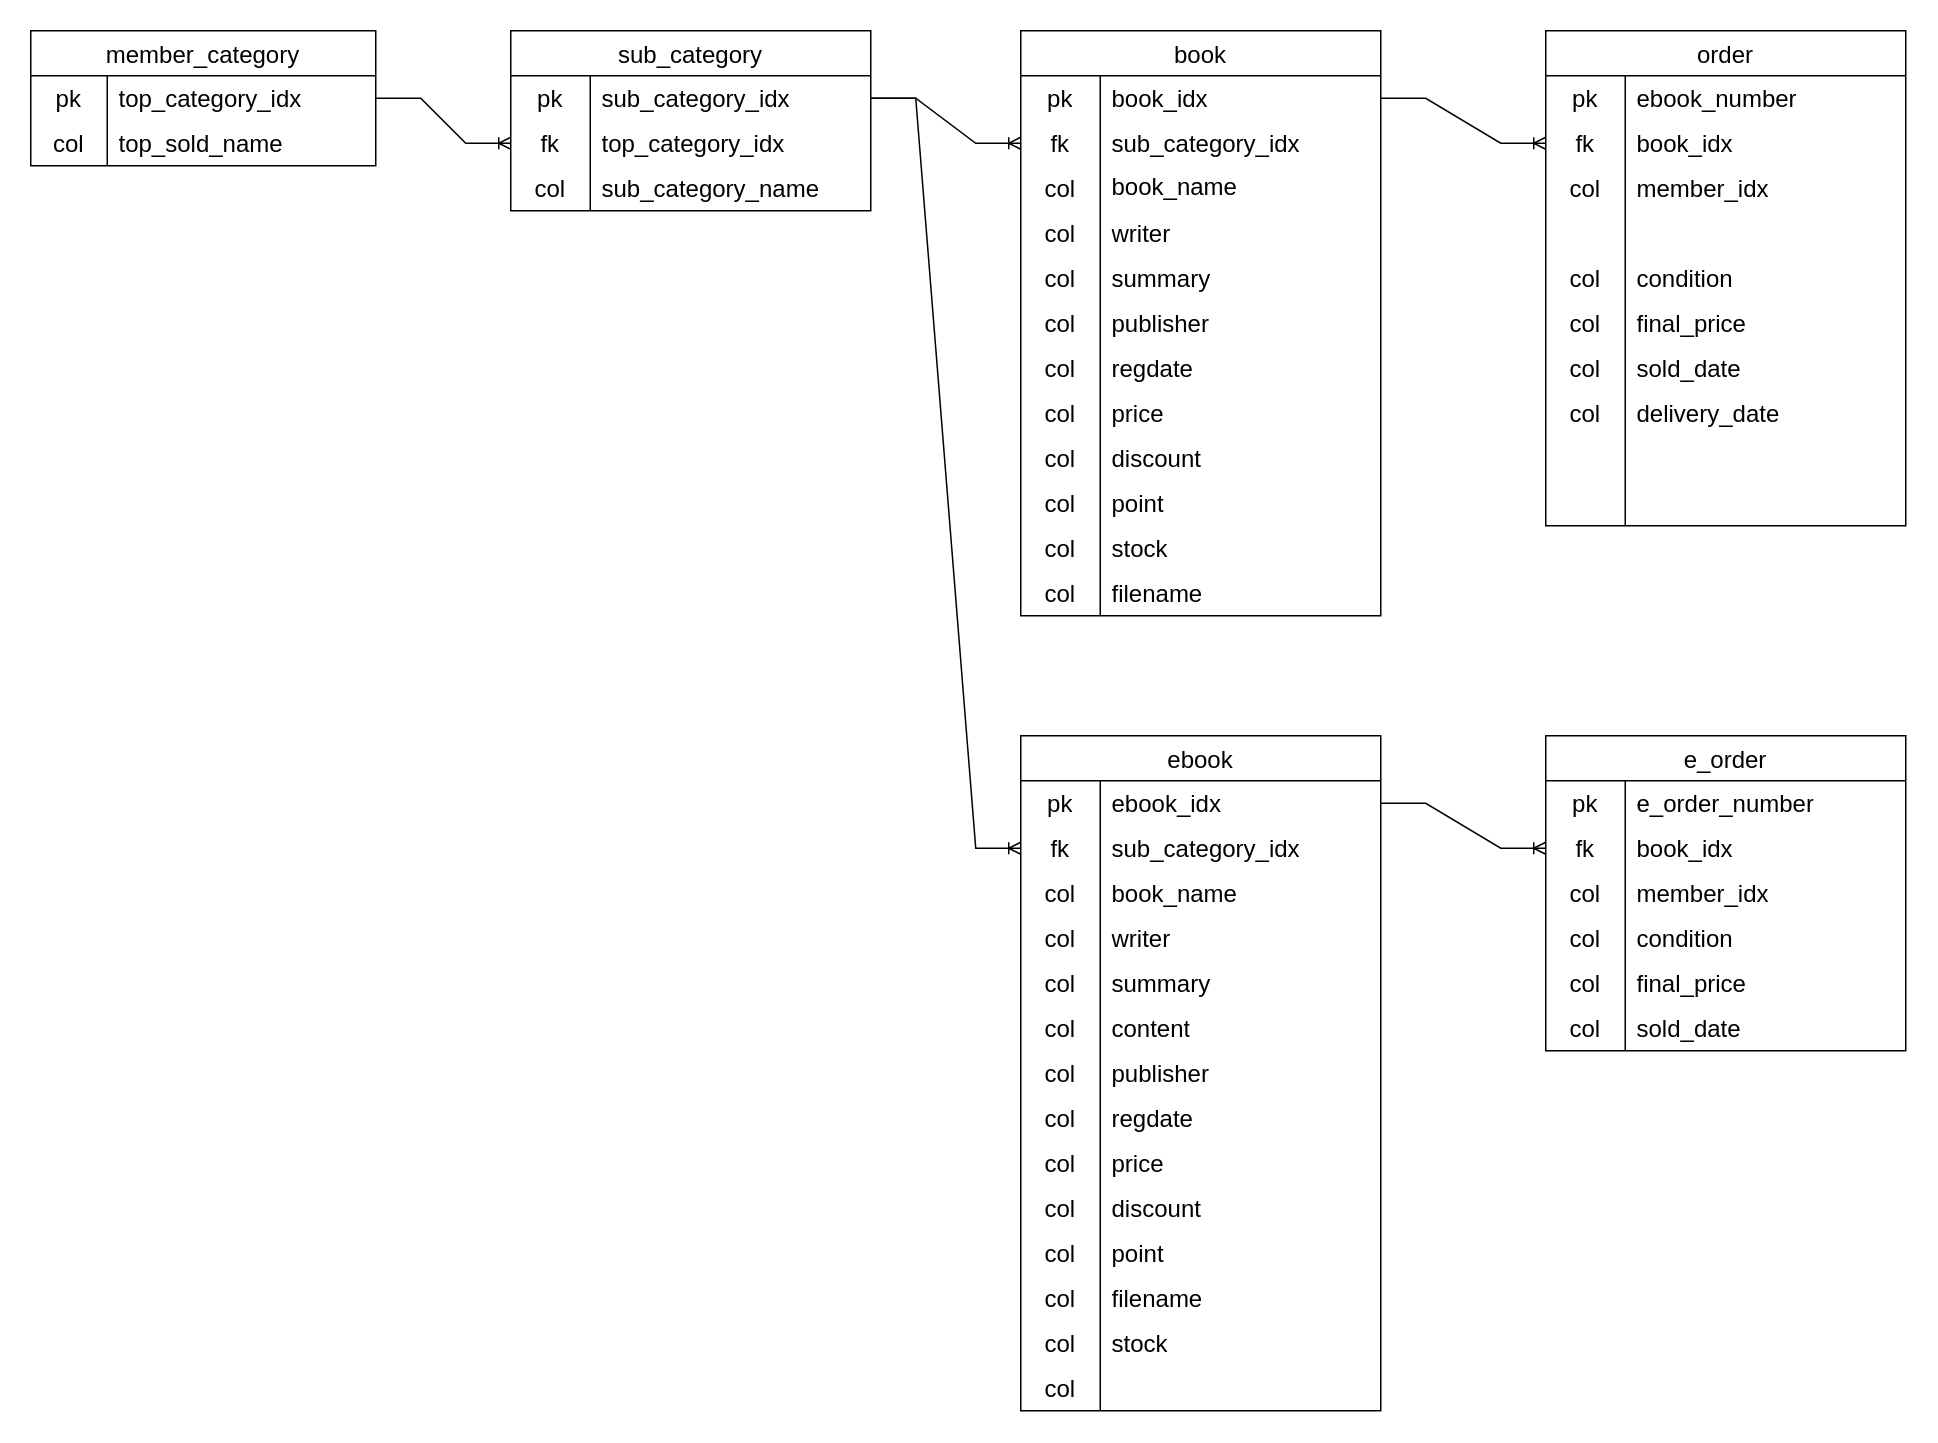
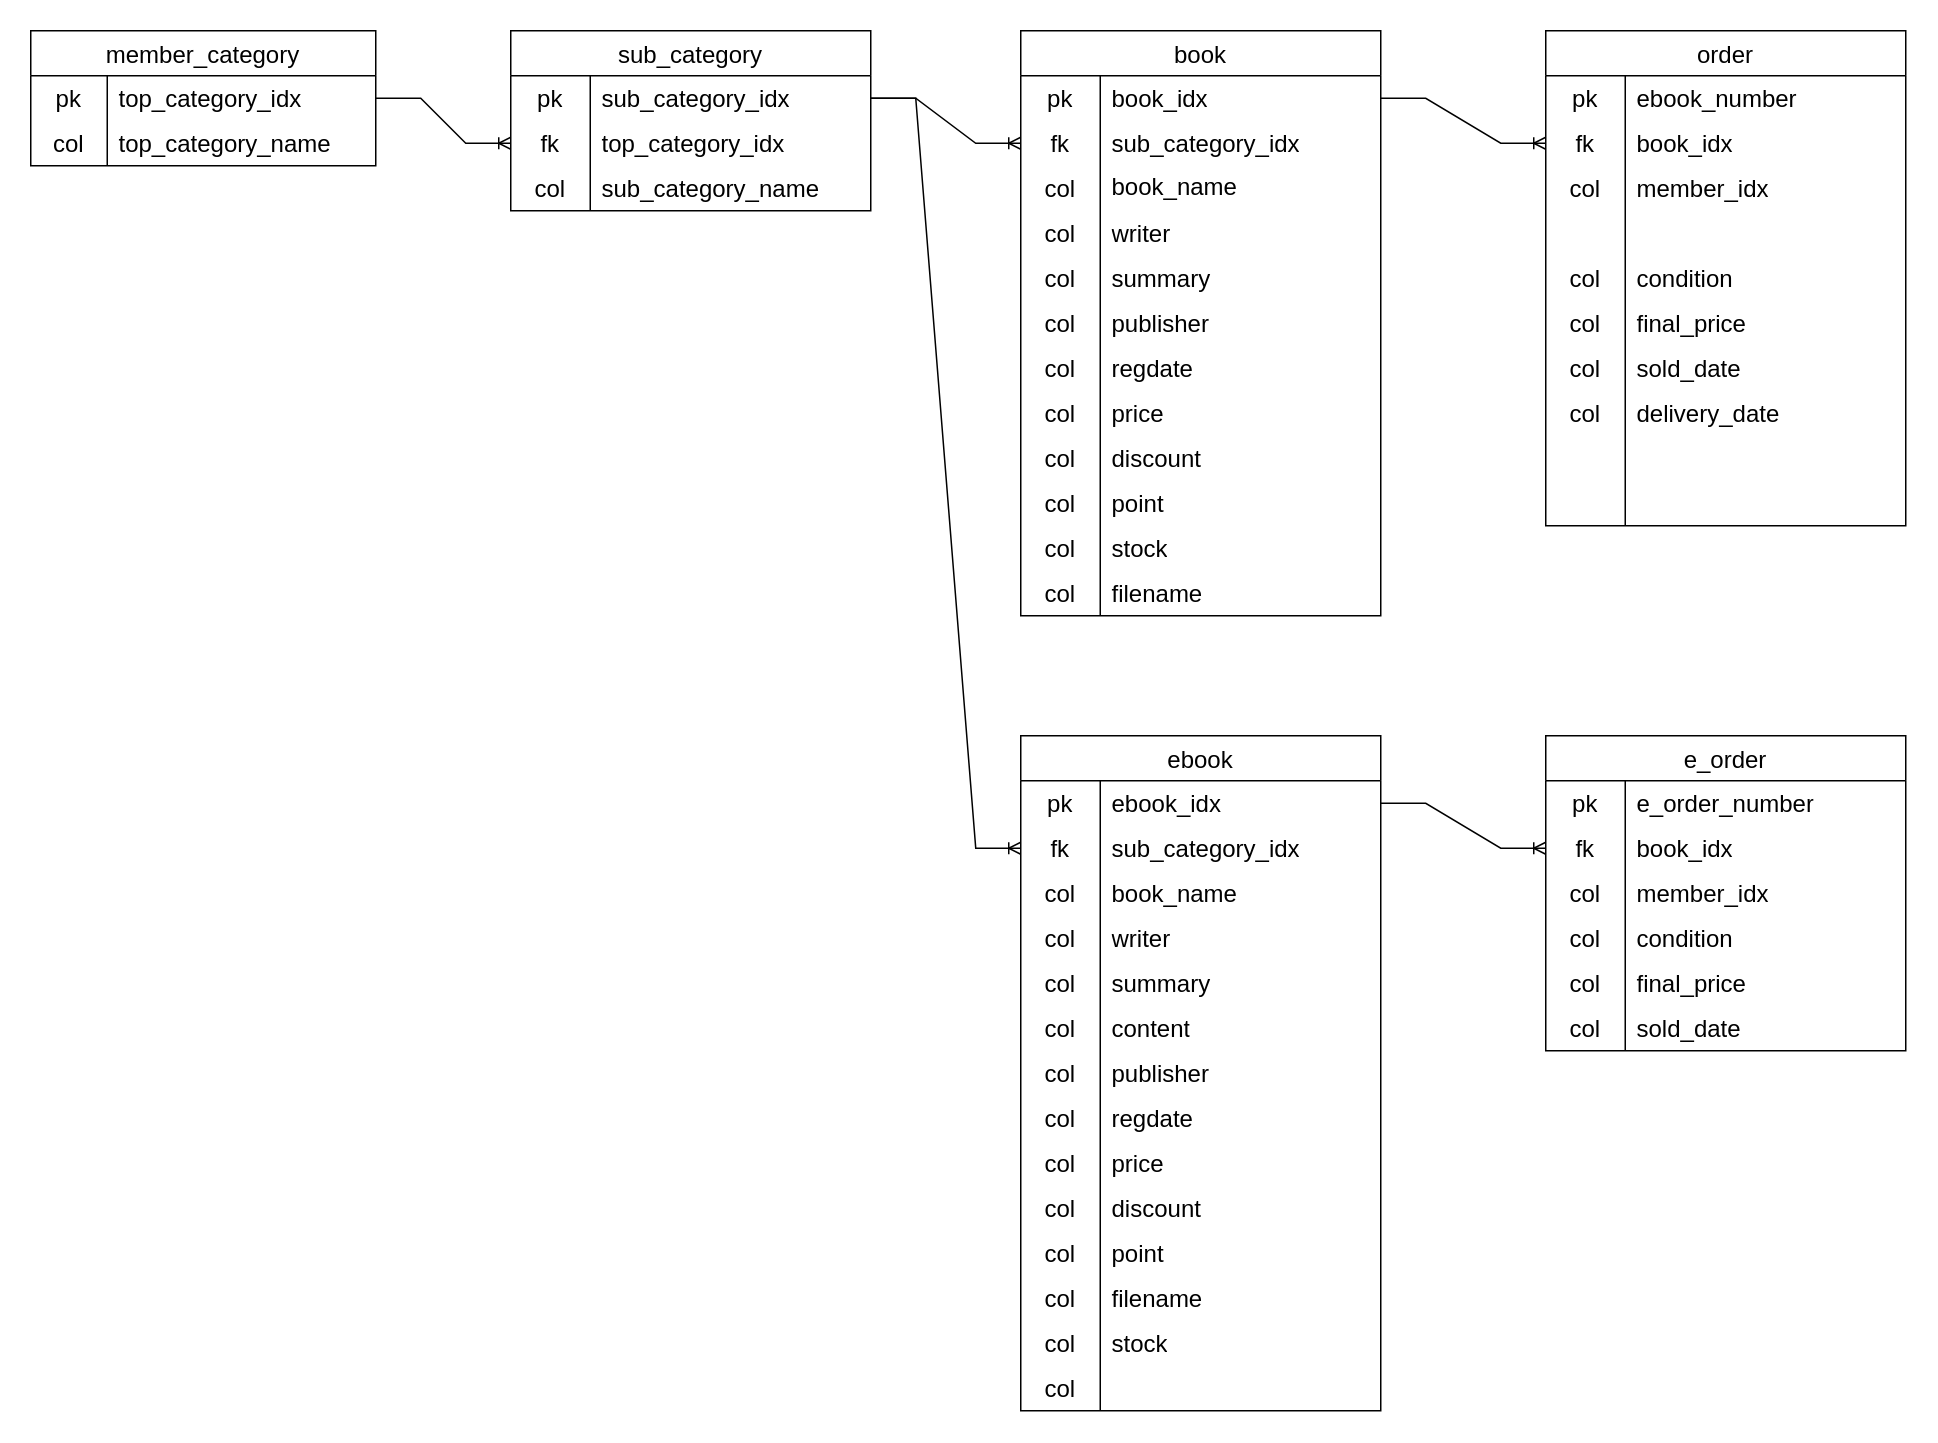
(203, 143) -> (233, 143)
